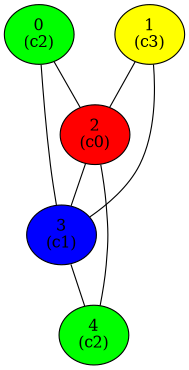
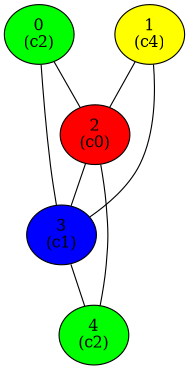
(150, 34) -> (150, 34)
